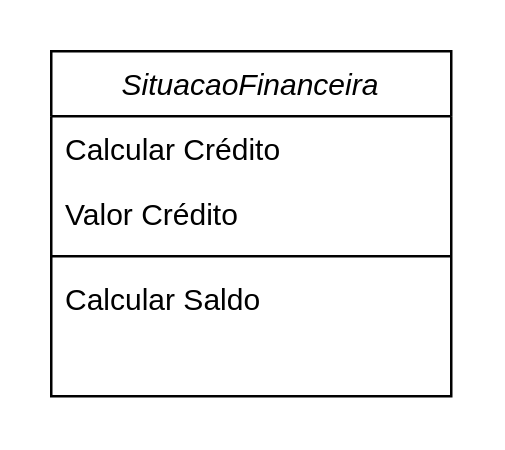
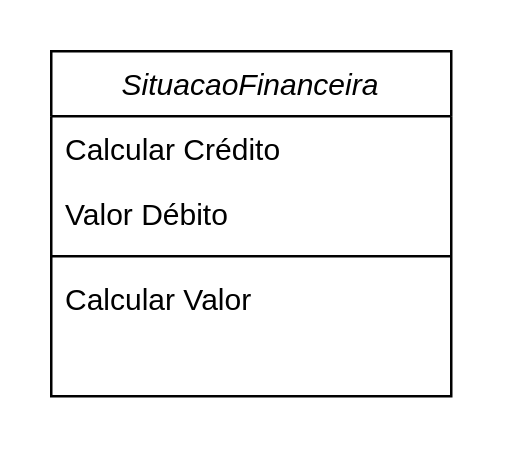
(163, 215) -> (154, 215)
(167, 300) -> (167, 300)
